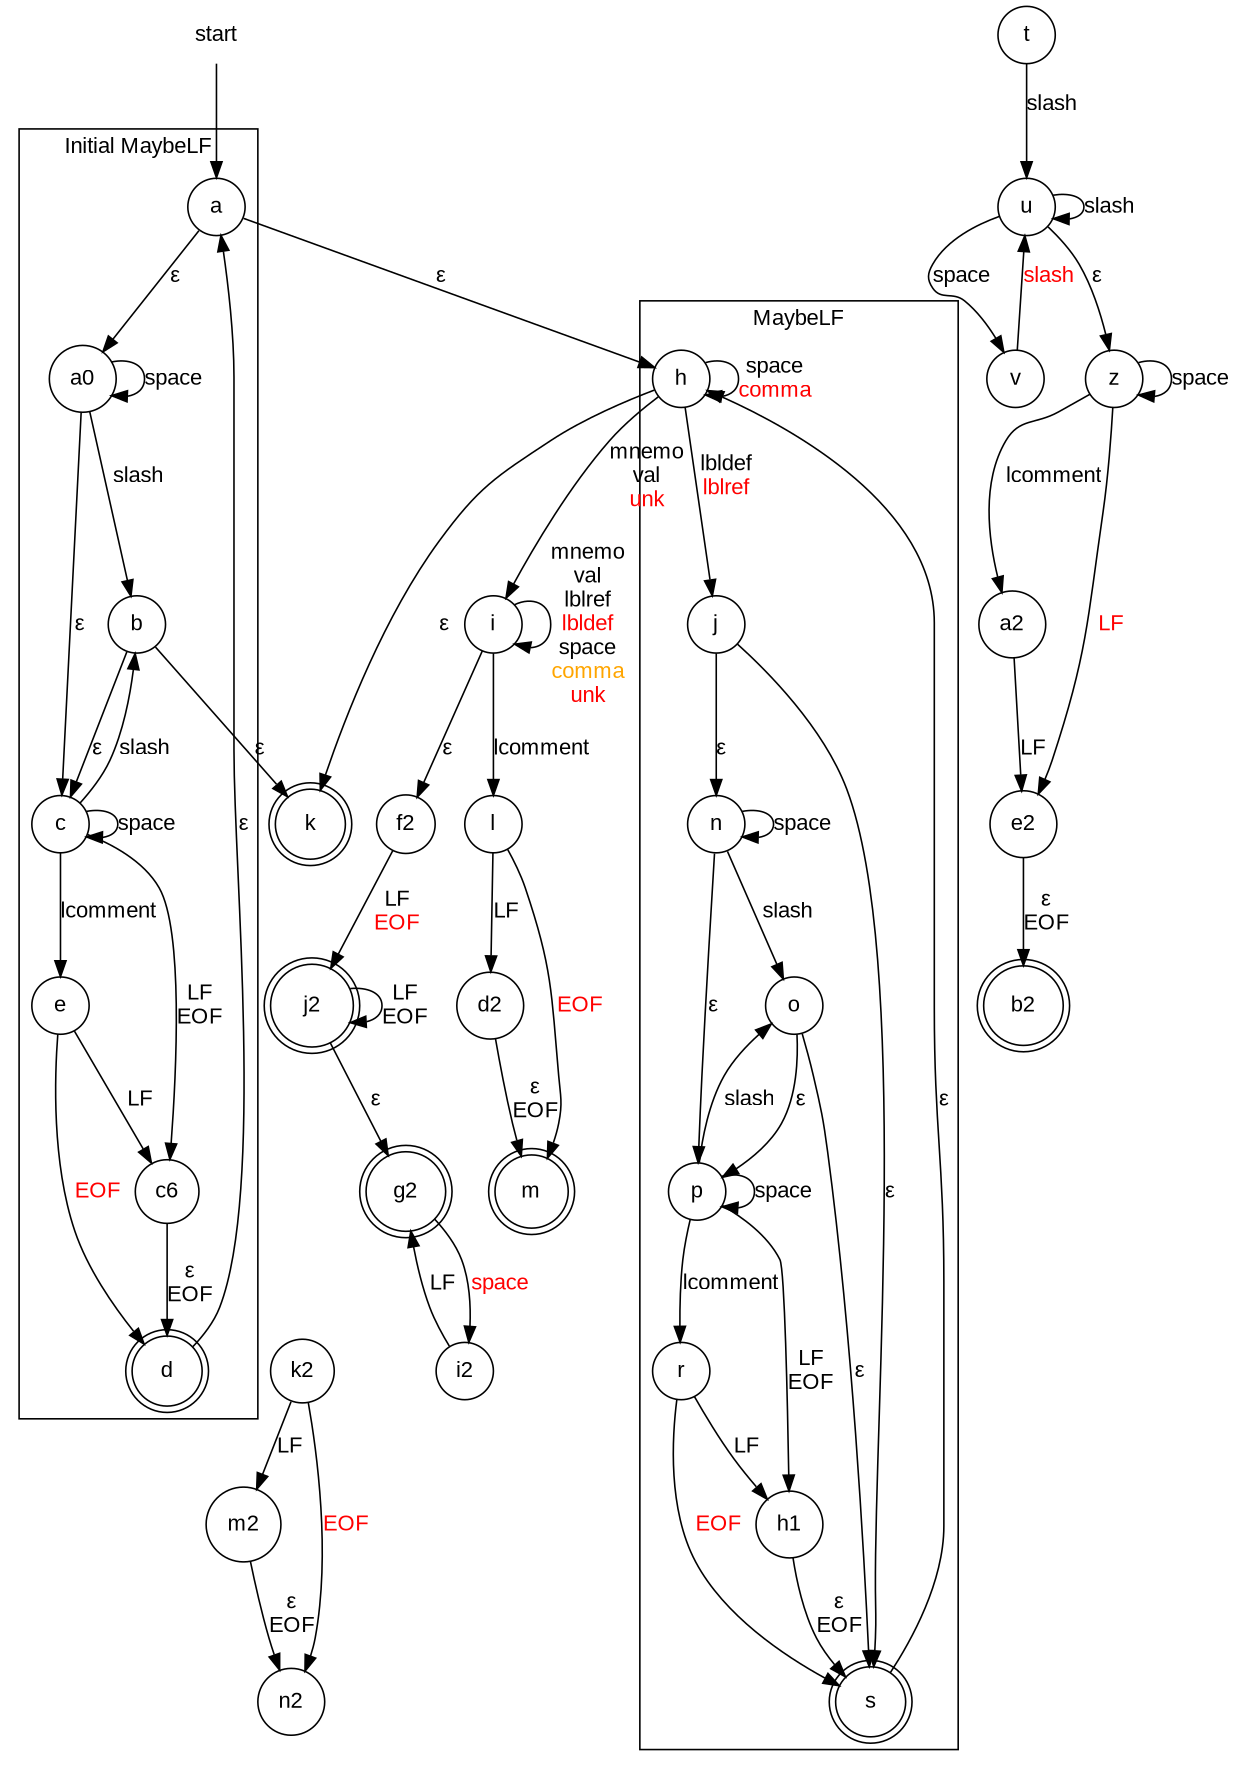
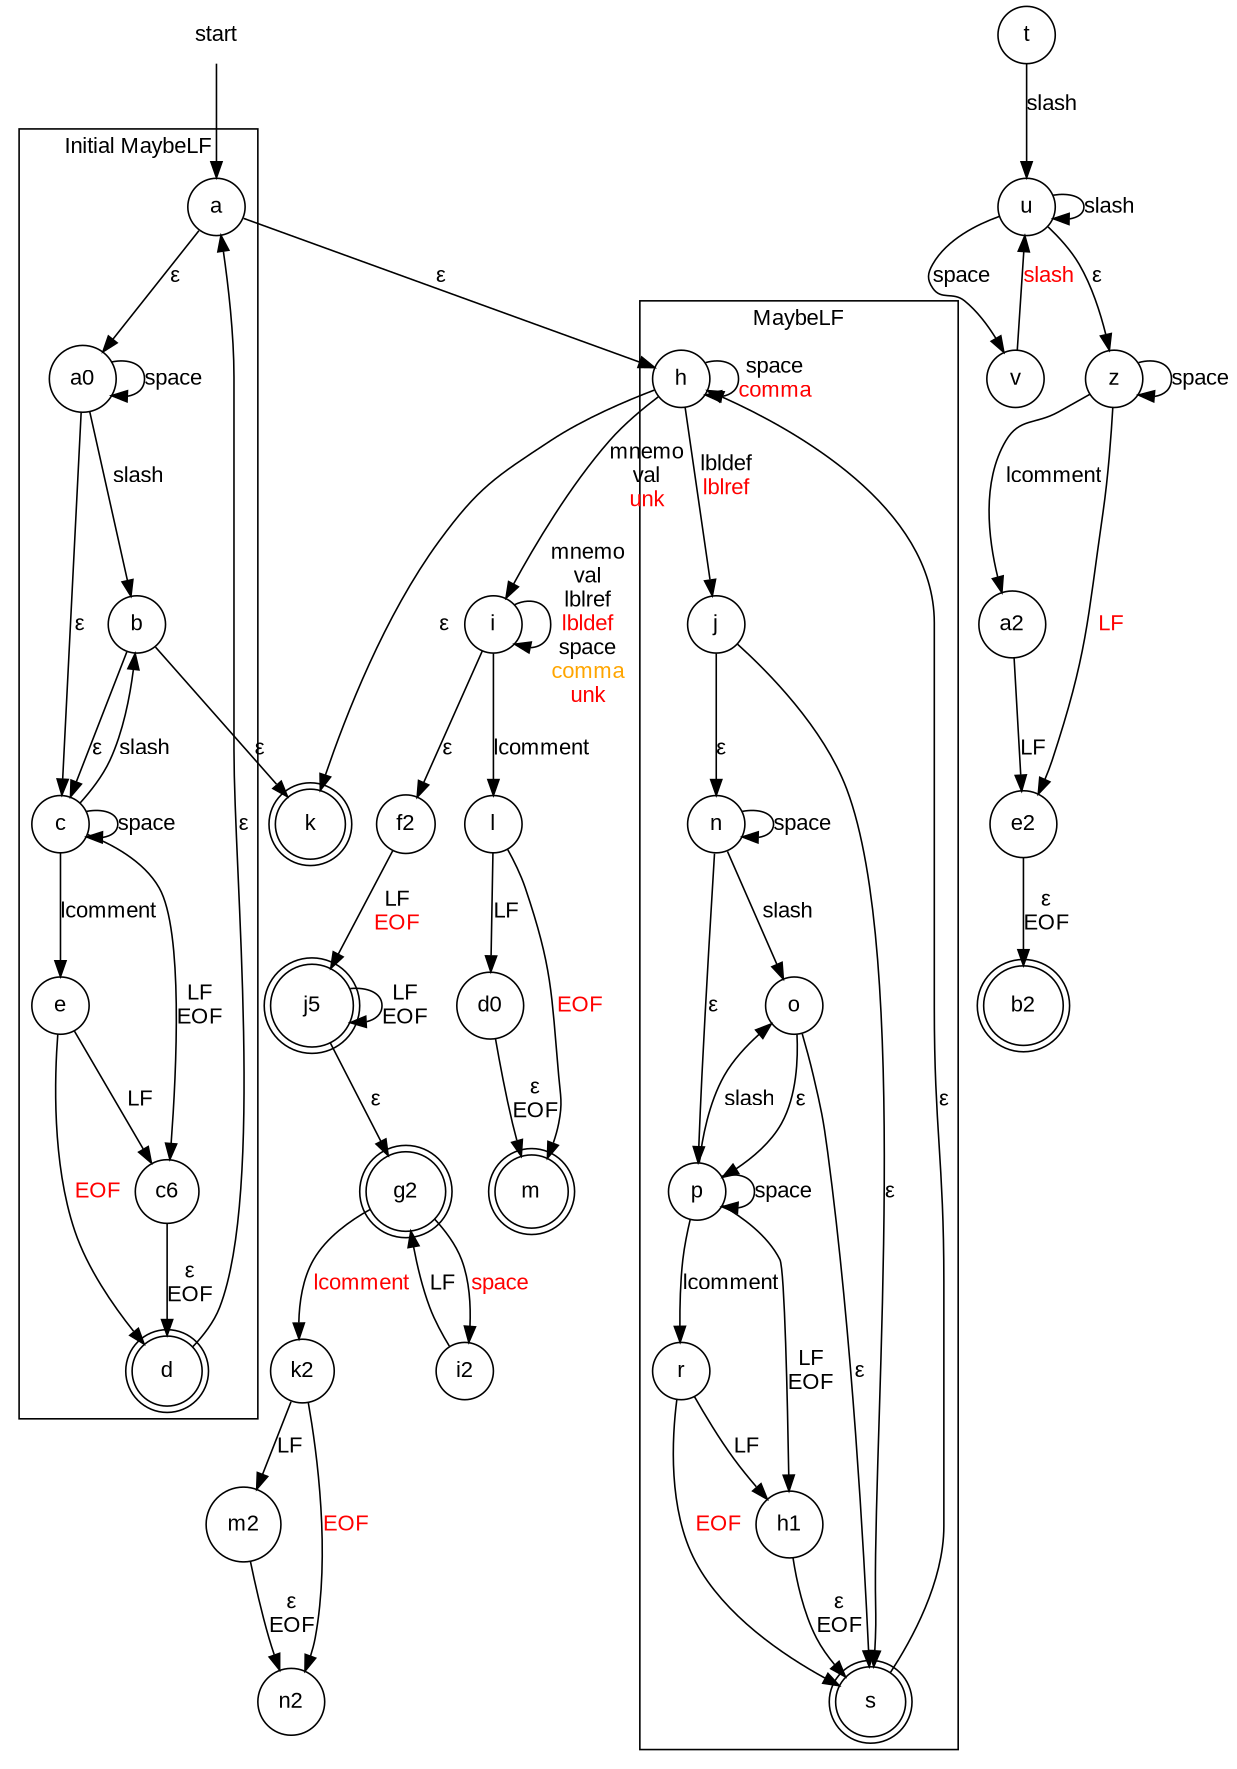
(312, 1006) -> (312, 1006)
(490, 1006) -> (490, 1006)
none -> (317, 1255)
